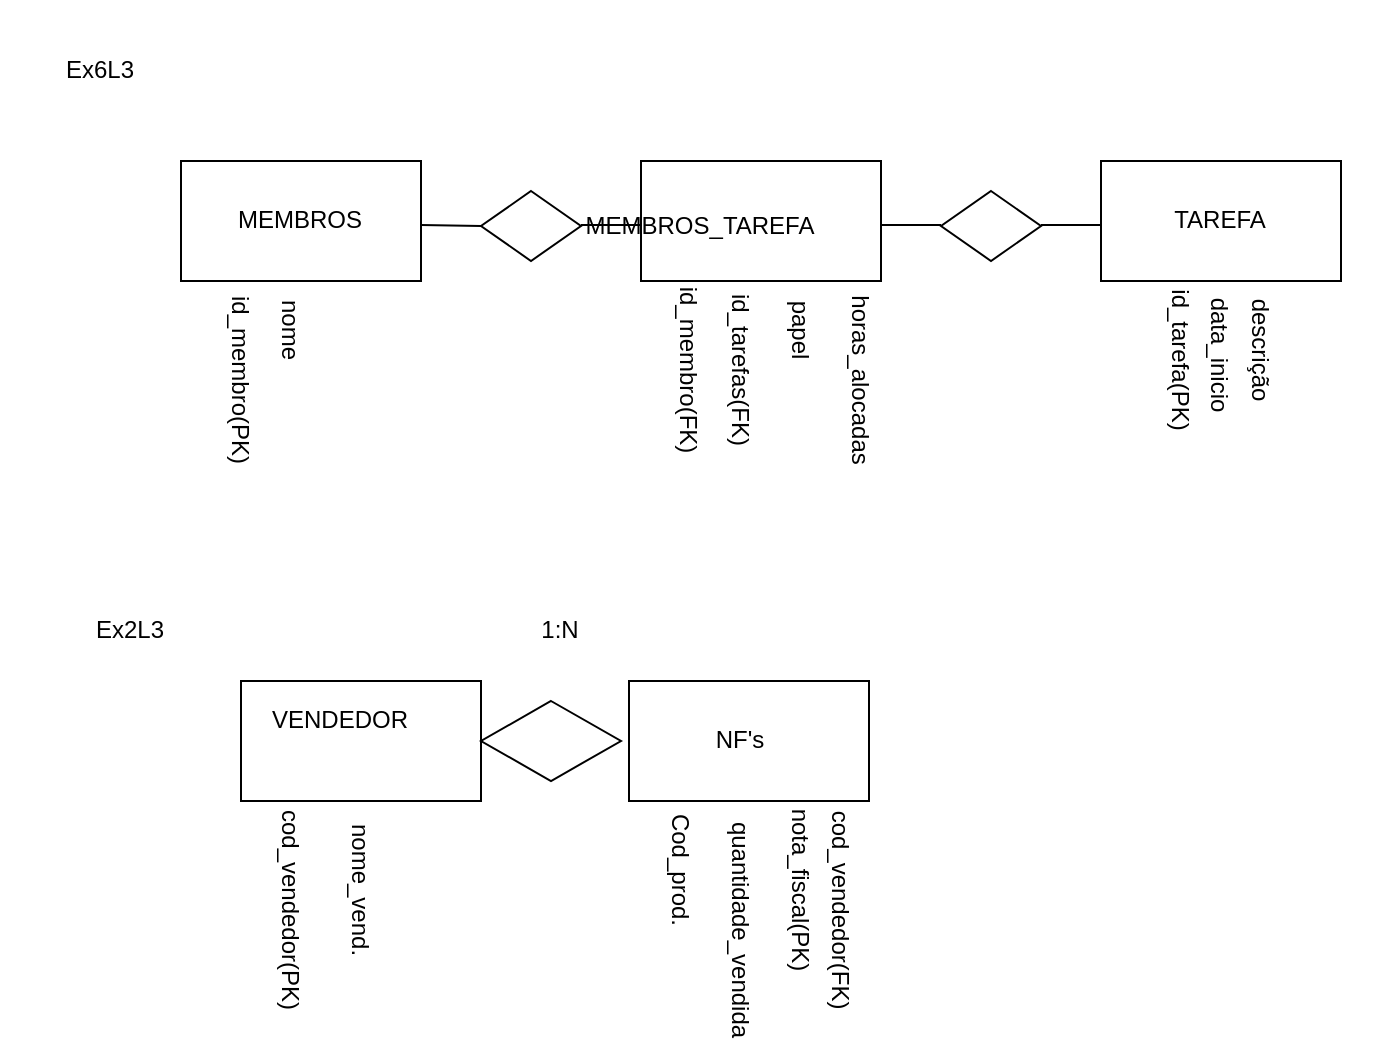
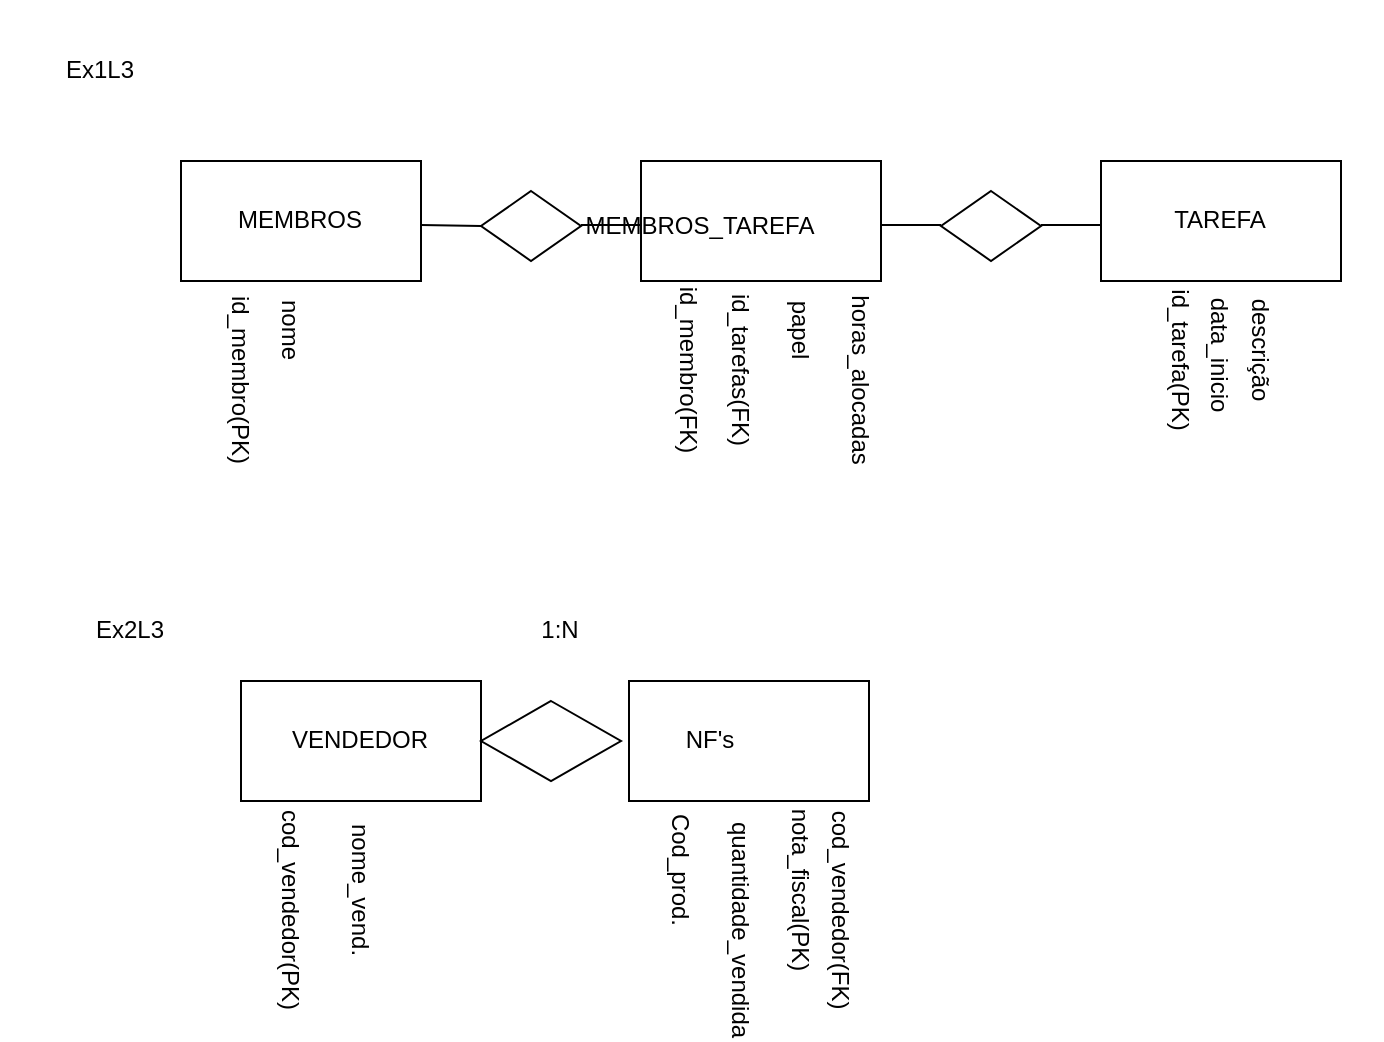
(101, 71) -> (101, 71)
(341, 721) -> (361, 741)
(741, 741) -> (711, 741)
